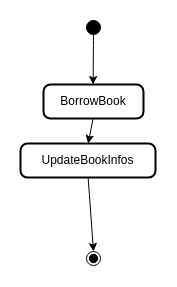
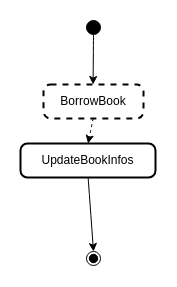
(94, 102) -> (94, 102)
(91, 128) -> (91, 128)
